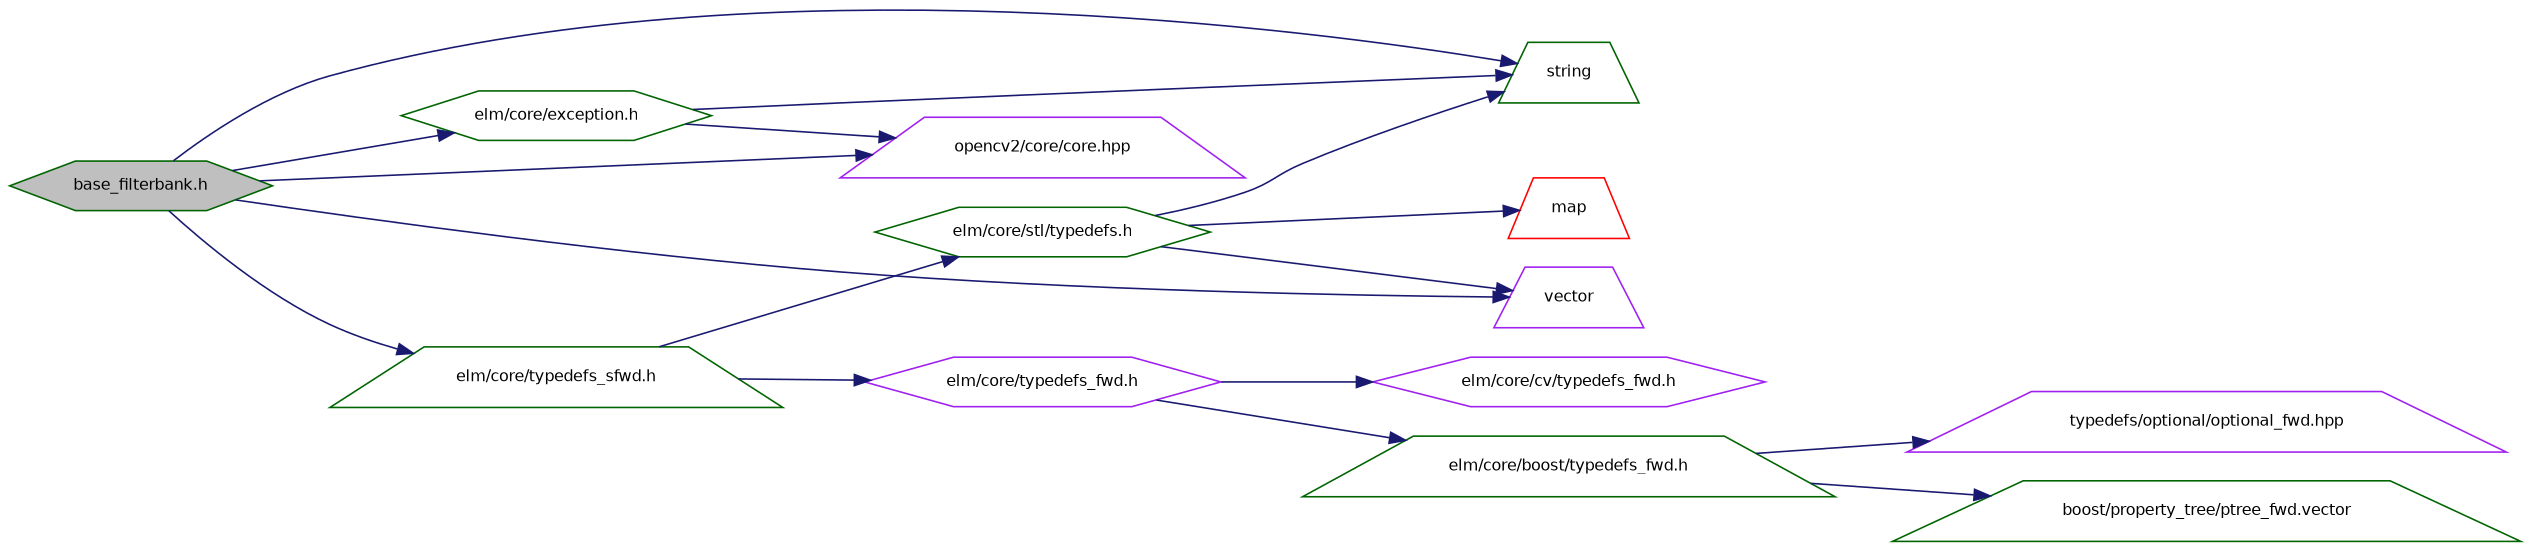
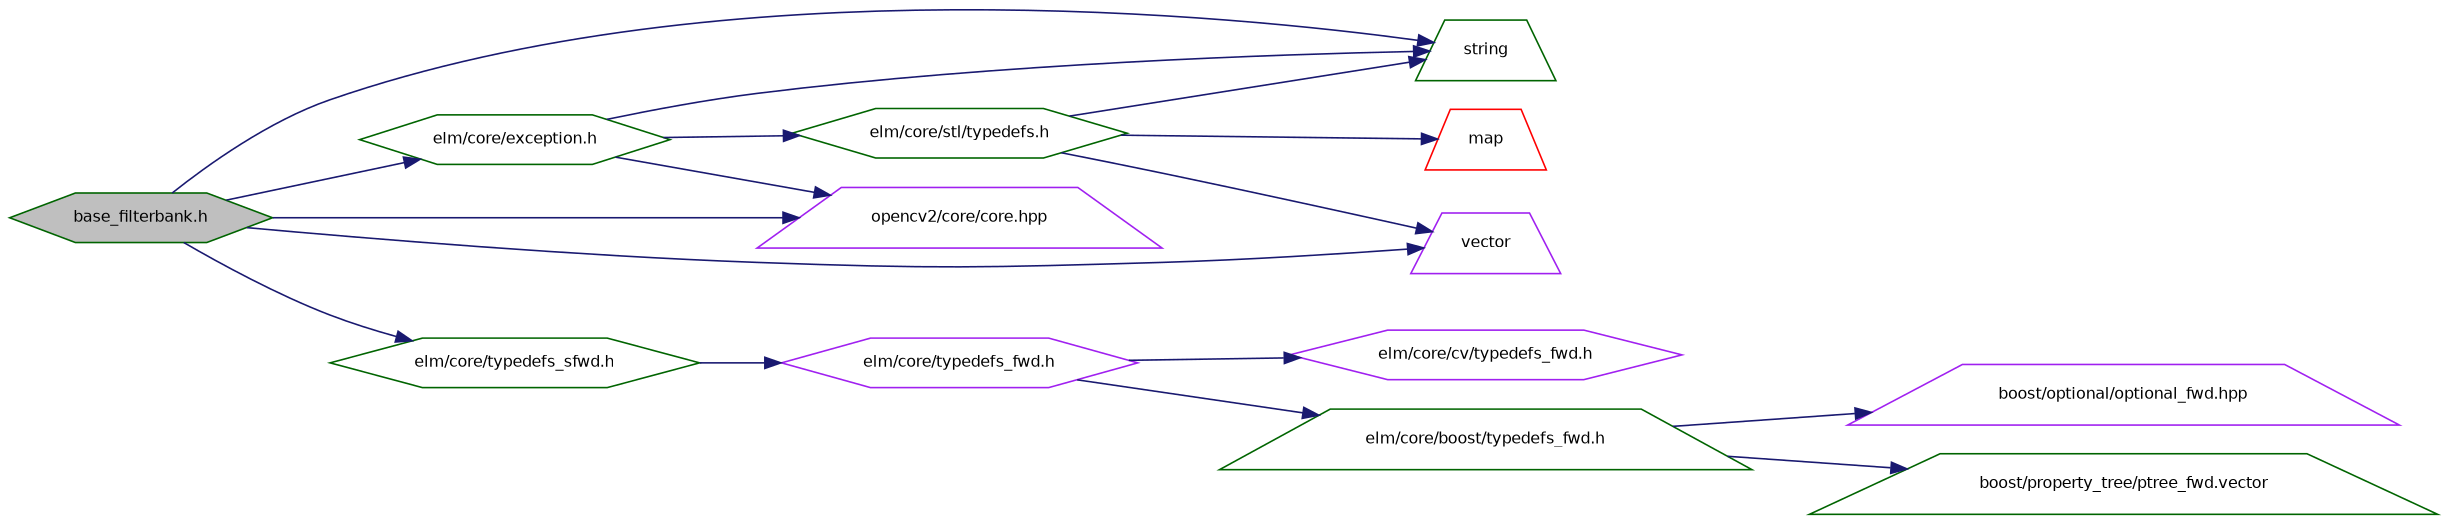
(801, 304) -> (723, 137)
(556, 377) -> (515, 363)
(2207, 422) -> (2123, 395)
